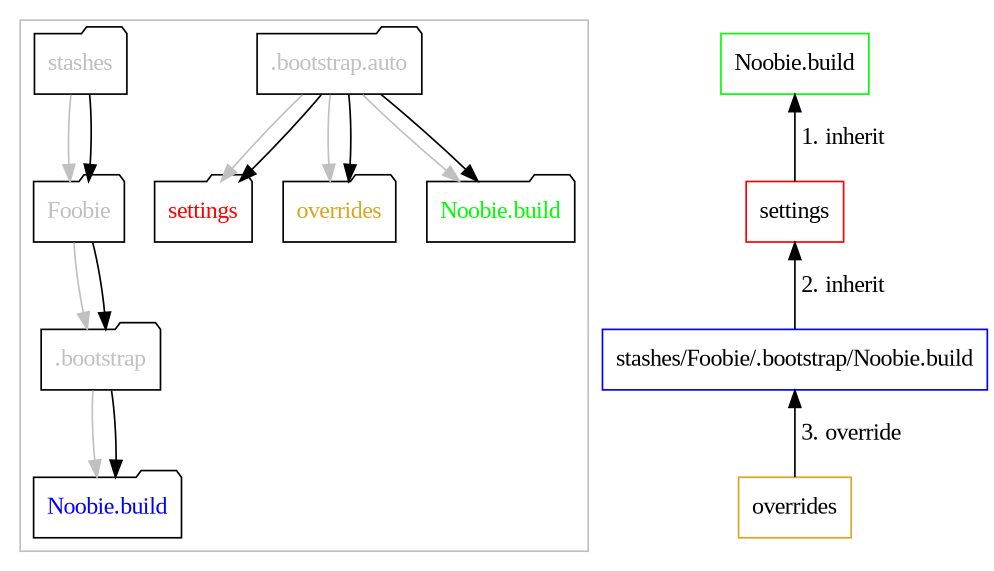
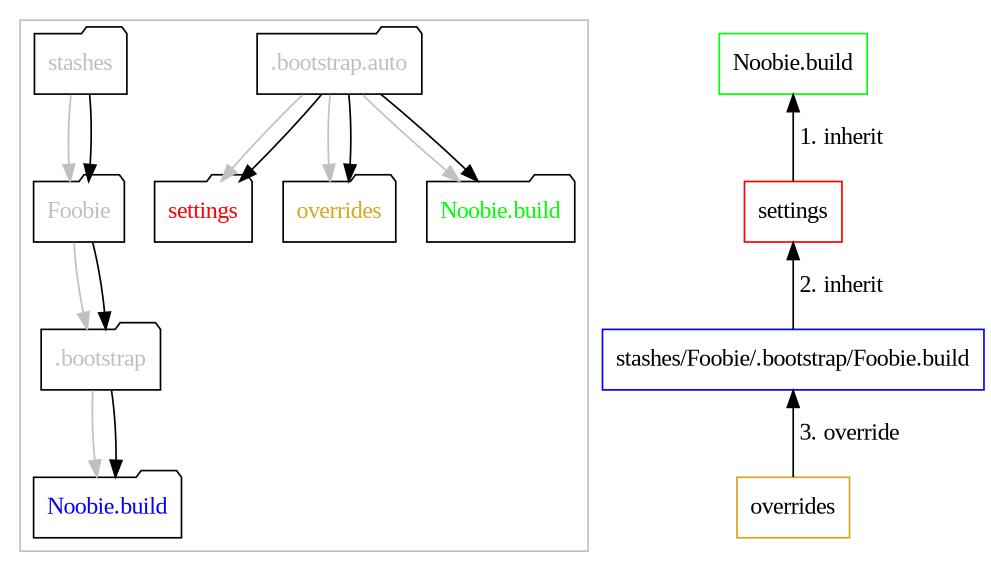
(795, 360) -> (793, 360)
